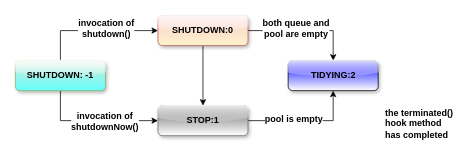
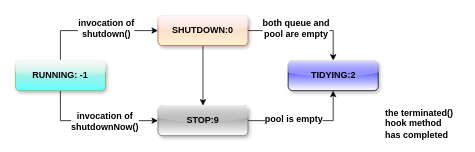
(60, 75) -> (60, 75)
(203, 120) -> (203, 120)
